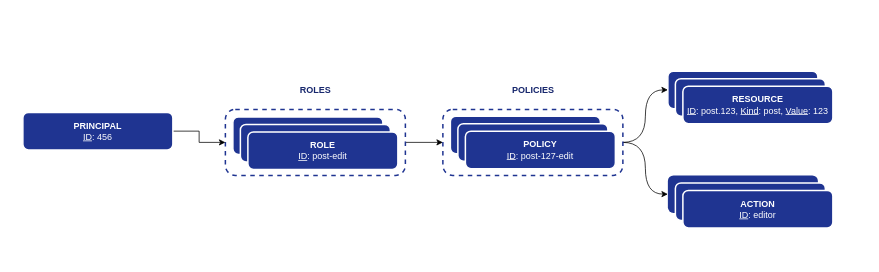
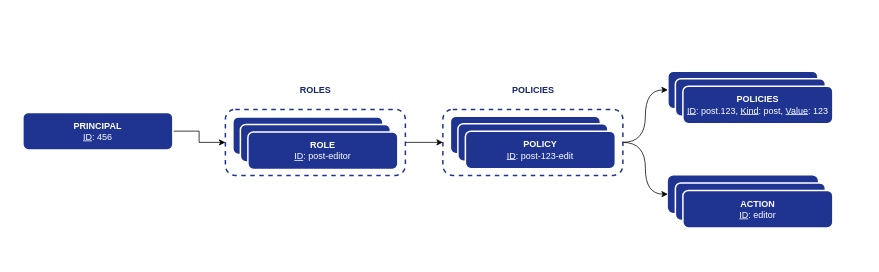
(758, 105) -> (758, 105)
(323, 150) -> (323, 150)
(540, 150) -> (540, 150)
